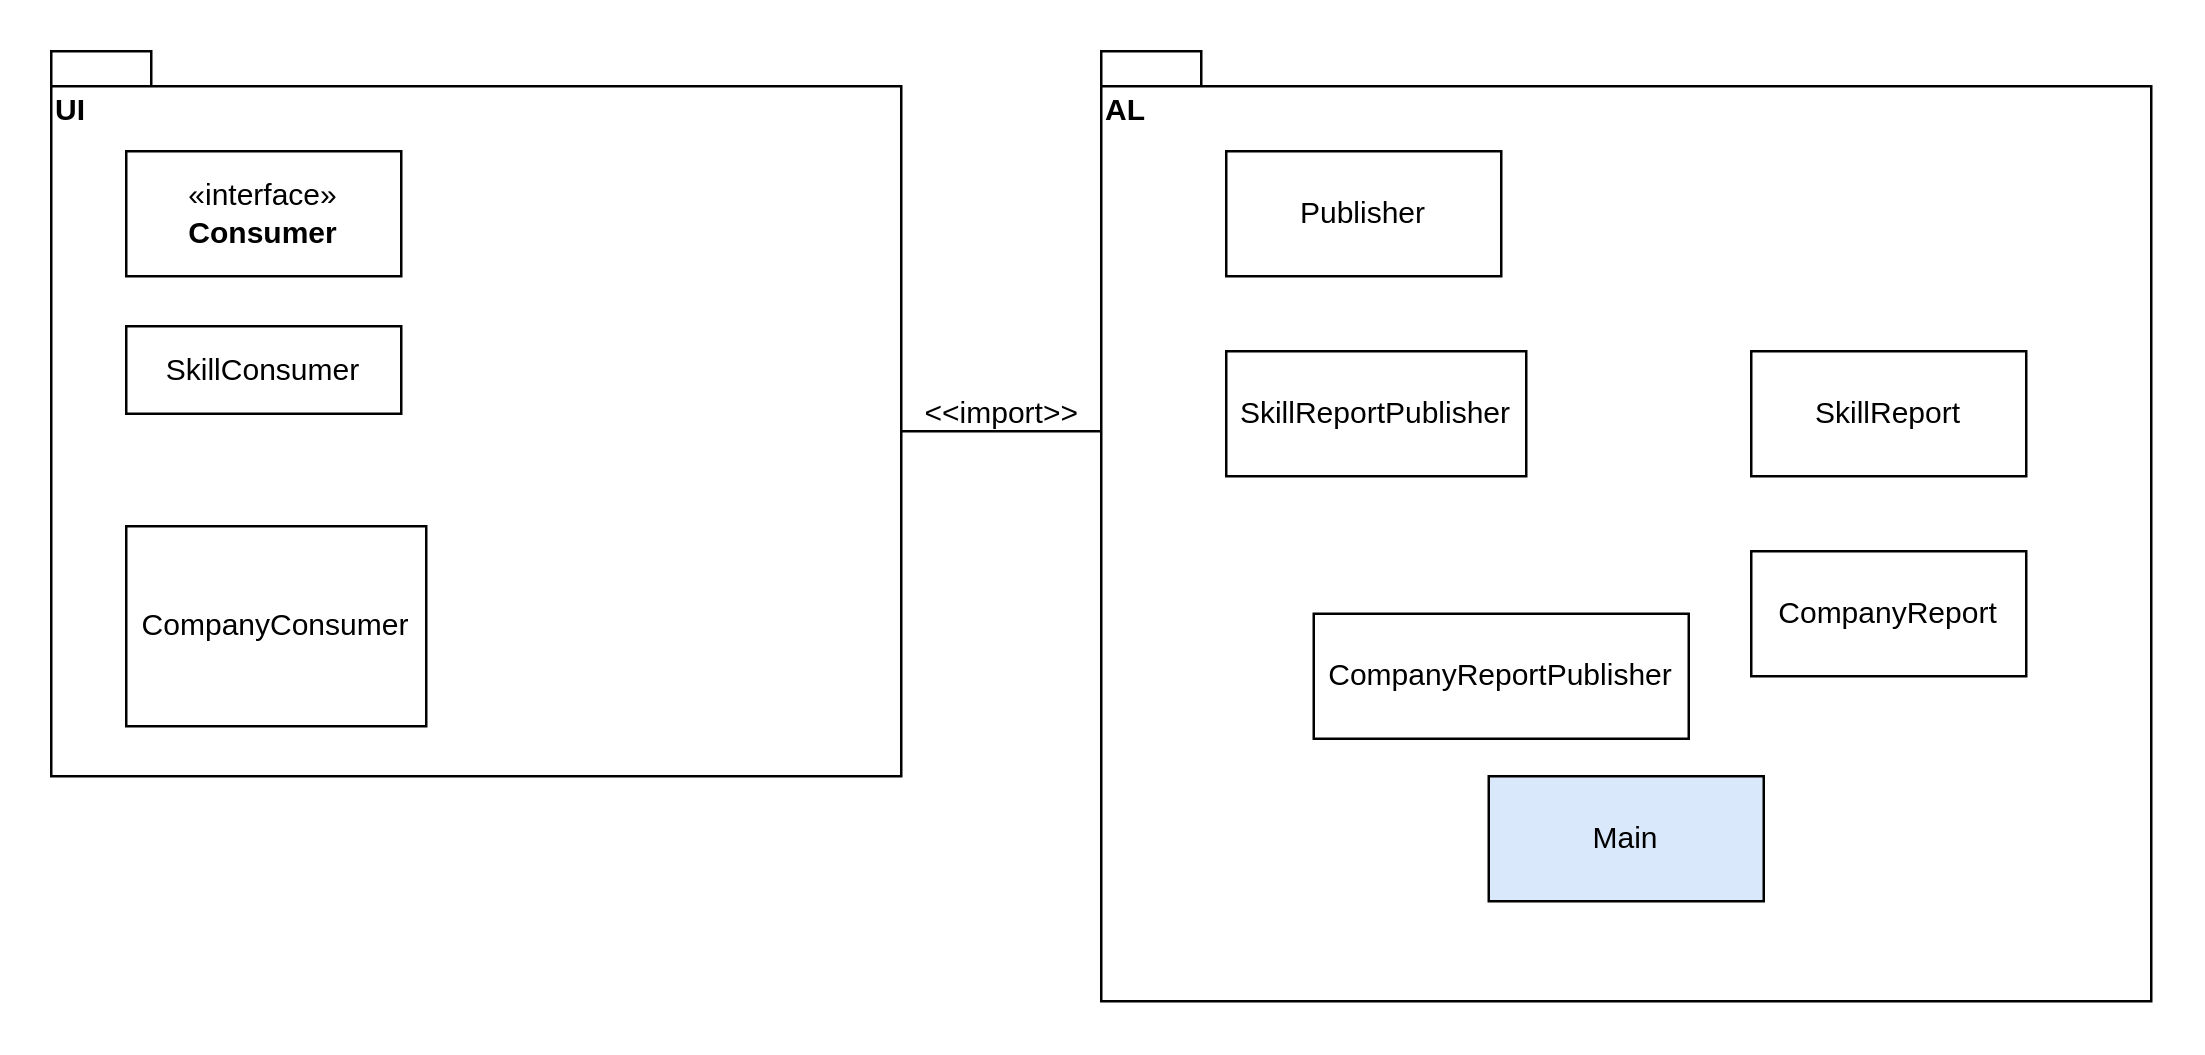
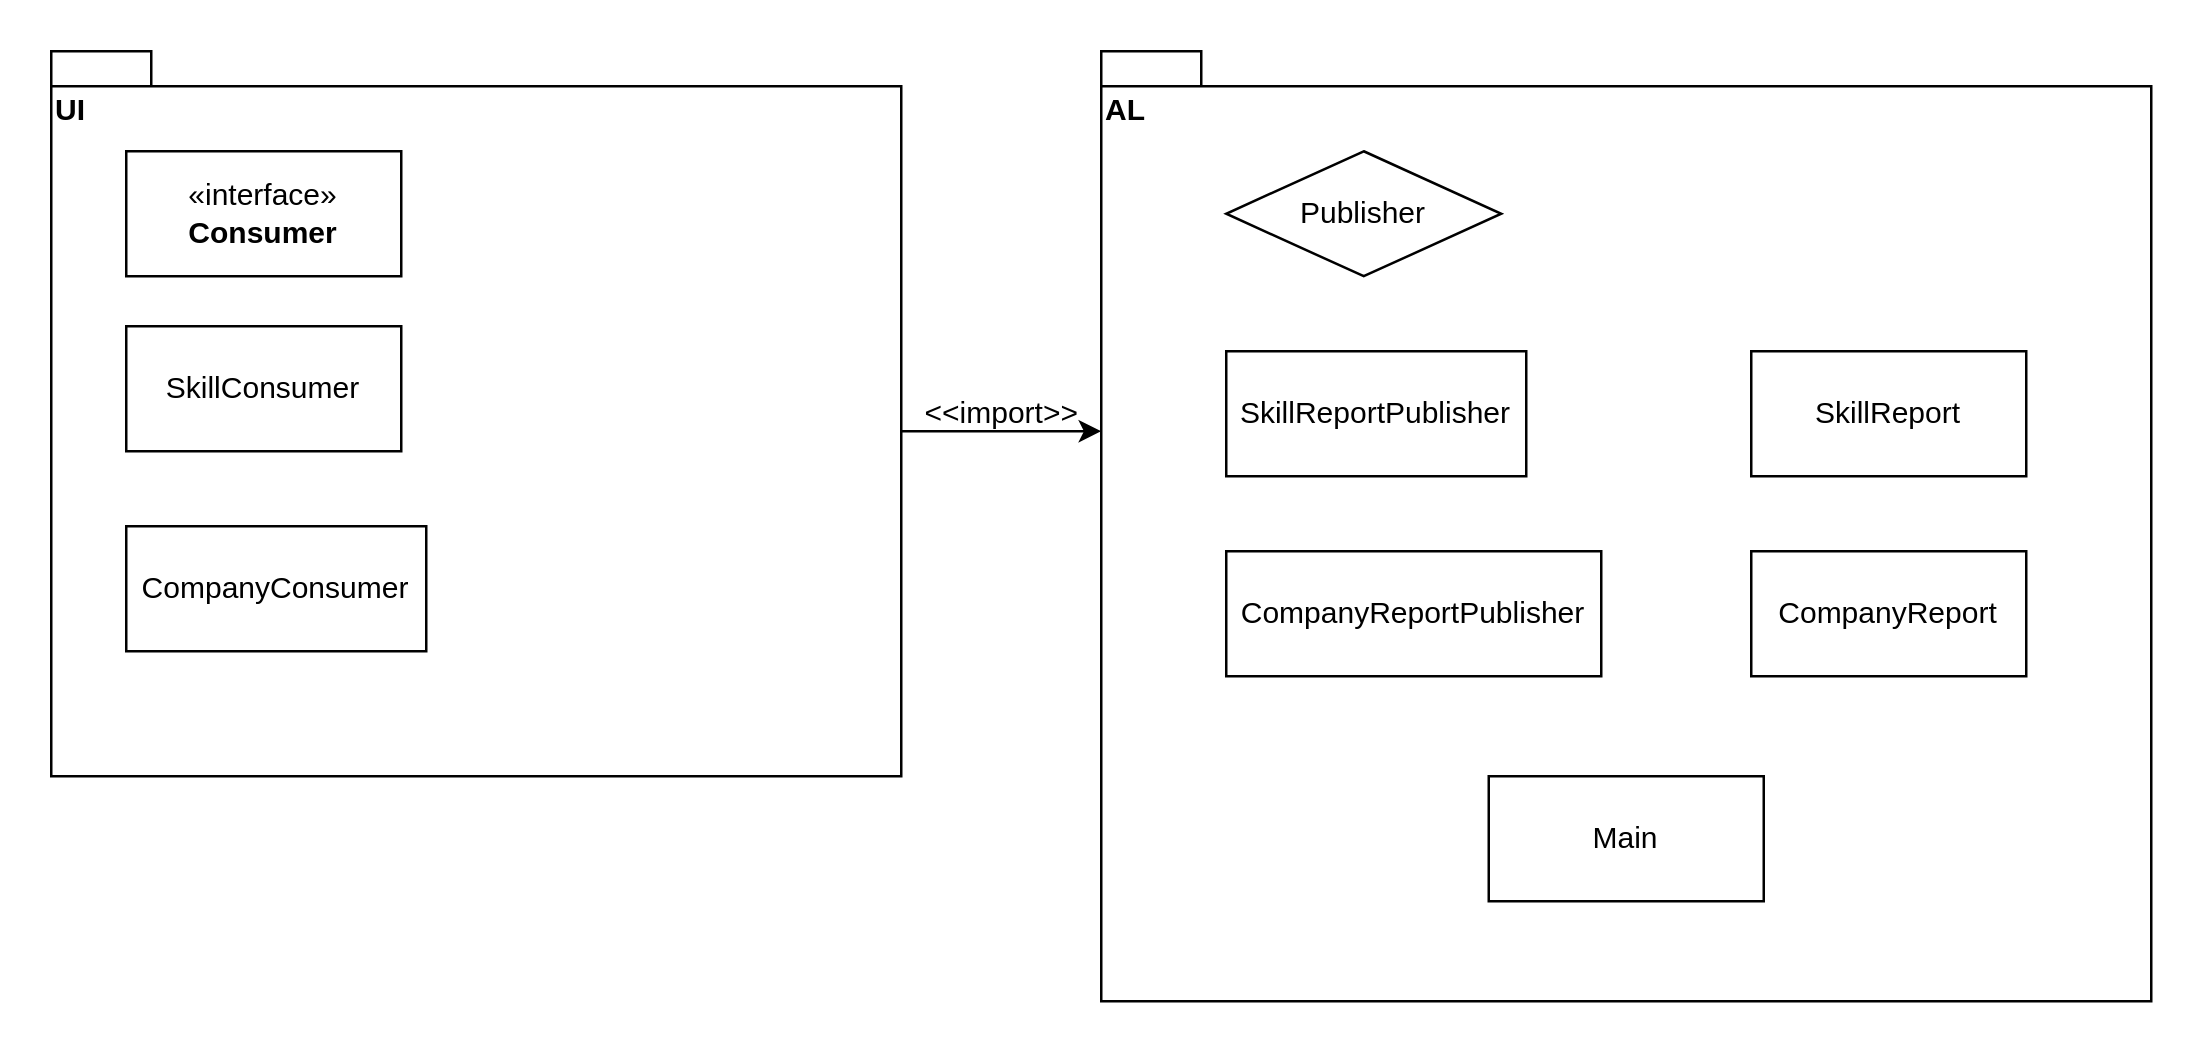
(1364, 214) -> (1364, 214)
(264, 370) -> (264, 389)
(1090, 431) -> (1083, 431)
(276, 626) -> (276, 589)
(1501, 676) -> (1414, 614)
(1626, 839) -> (1626, 839)
